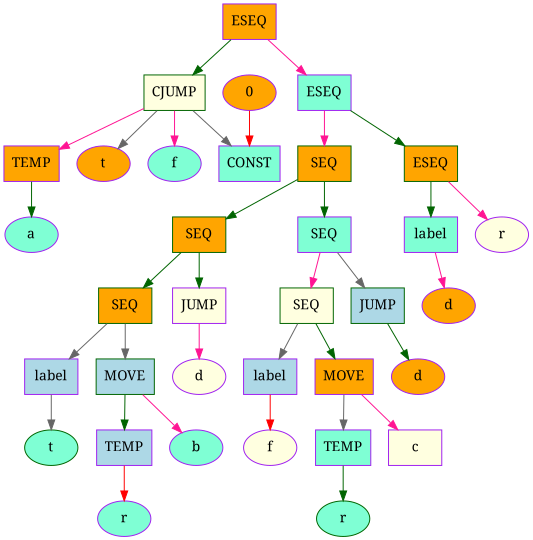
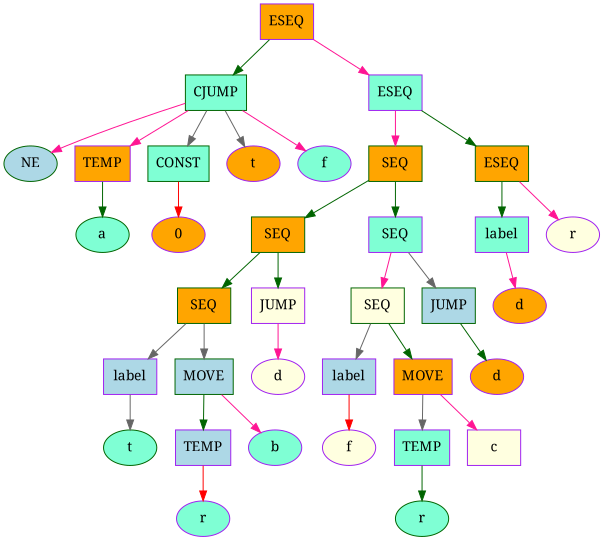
(175, 93) -> (216, 93)
(249, 123) -> (178, 194)
none -> (31, 164)
(249, 164) -> (178, 164)
(32, 235) -> (103, 235)
